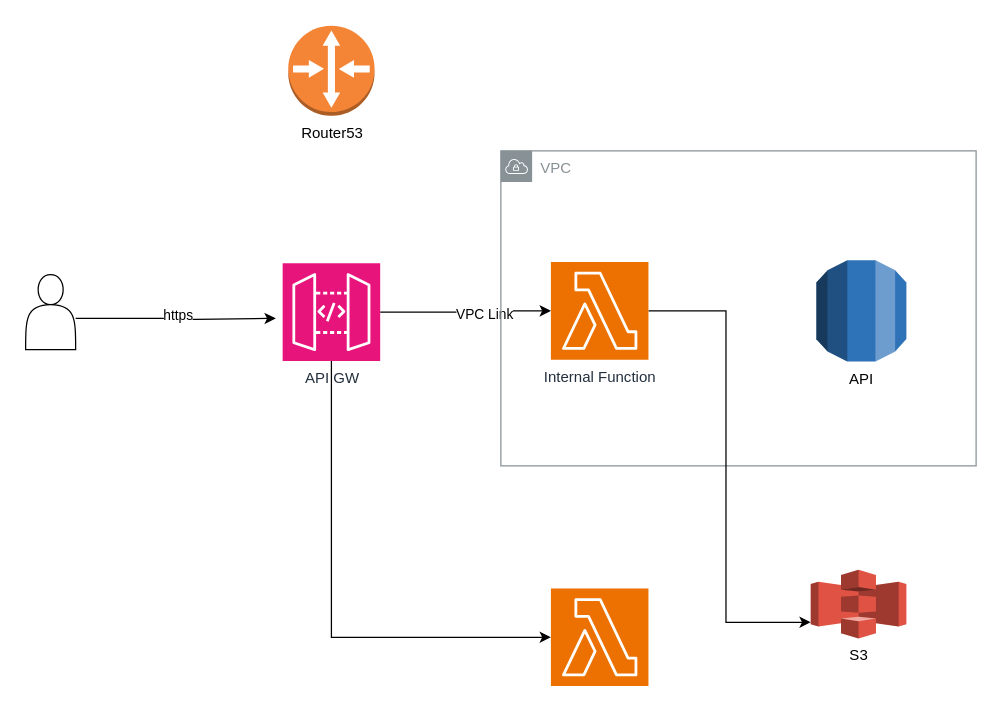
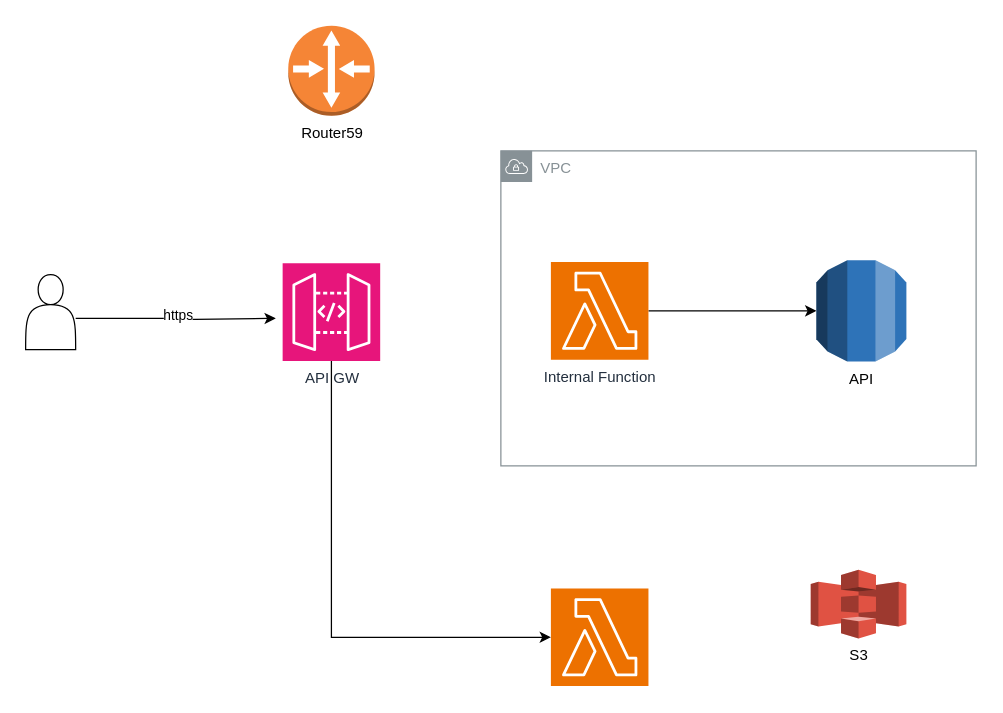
(333, 133) -> (333, 133)
none -> (768, 311)
(461, 312) -> none
(726, 505) -> none
